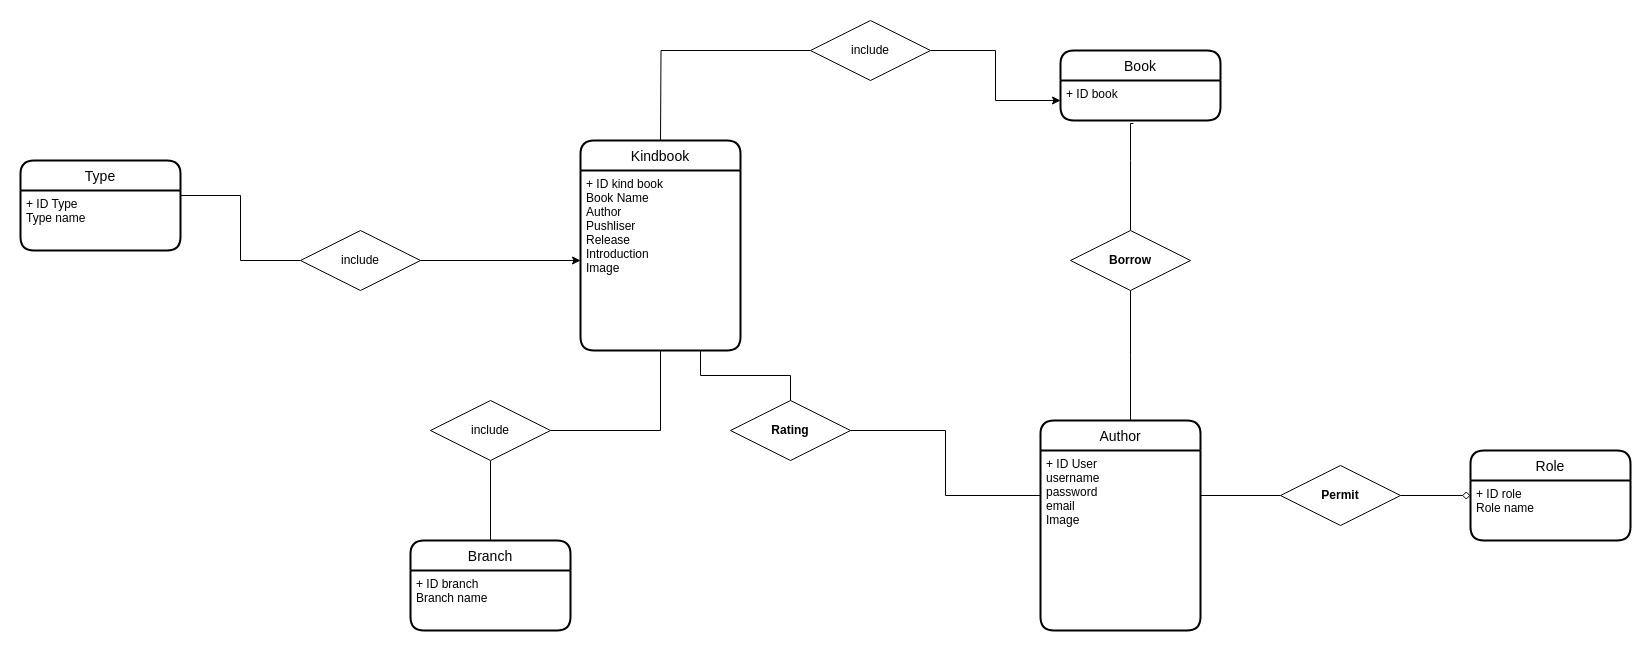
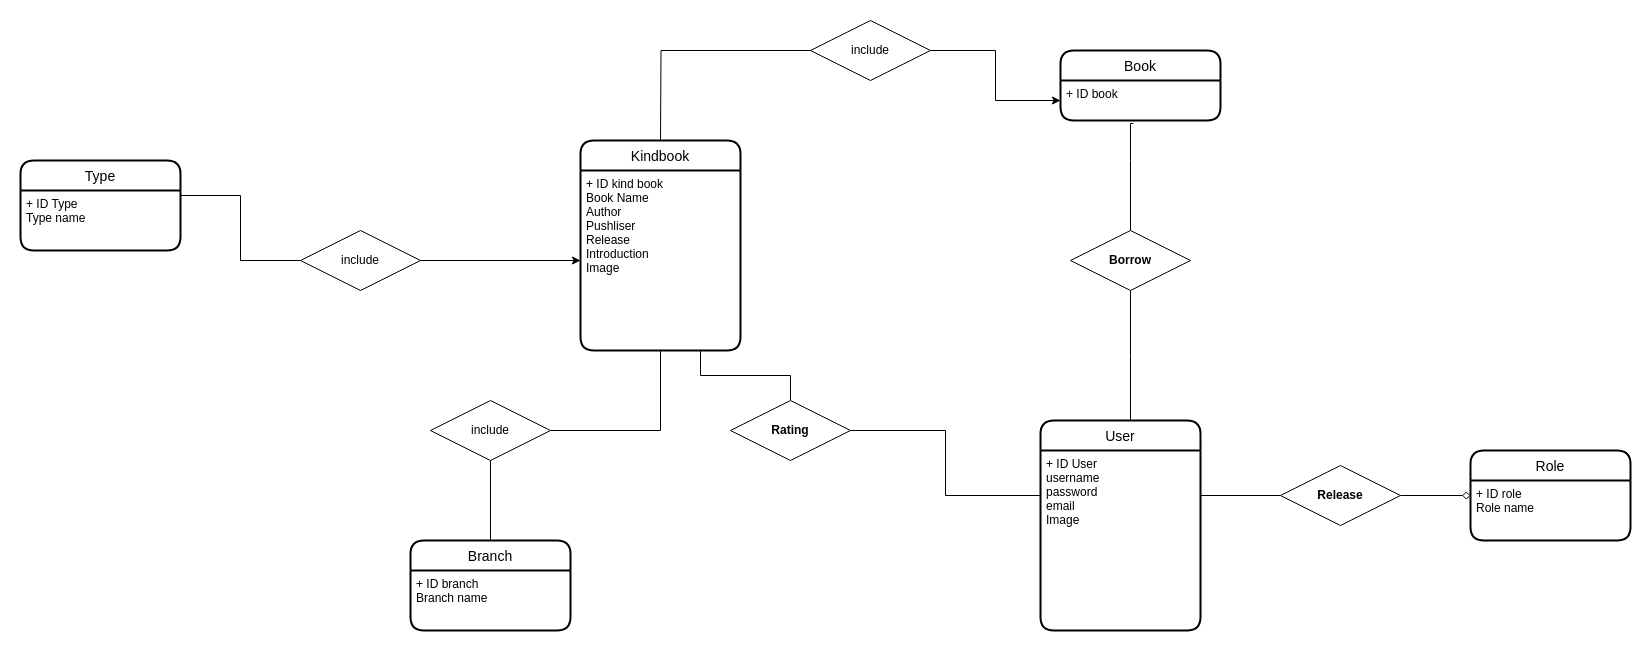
(1120, 436) -> (1120, 436)
(1341, 496) -> (1341, 496)
